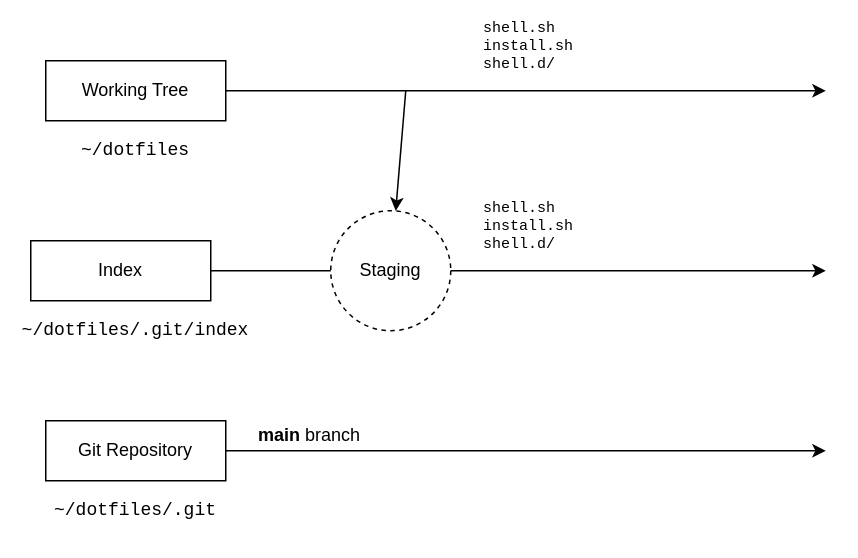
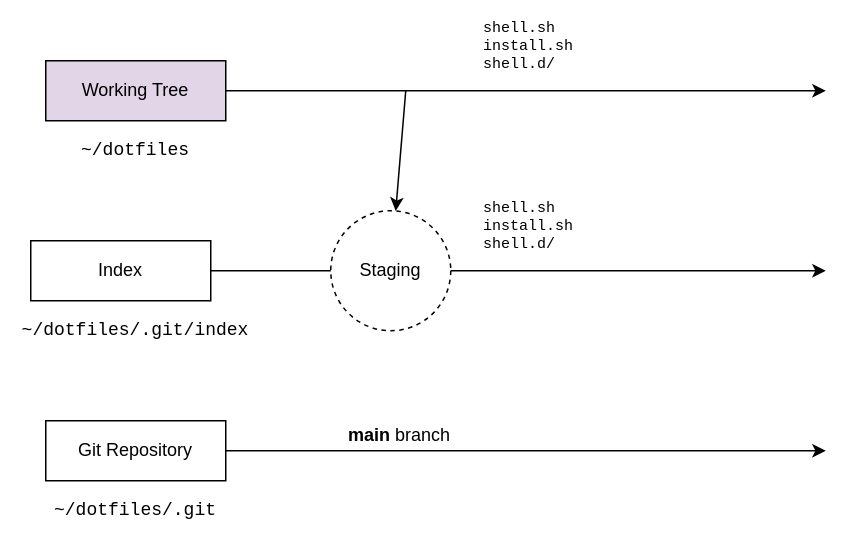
(136, 91) -> (136, 91)
(316, 436) -> (406, 436)
